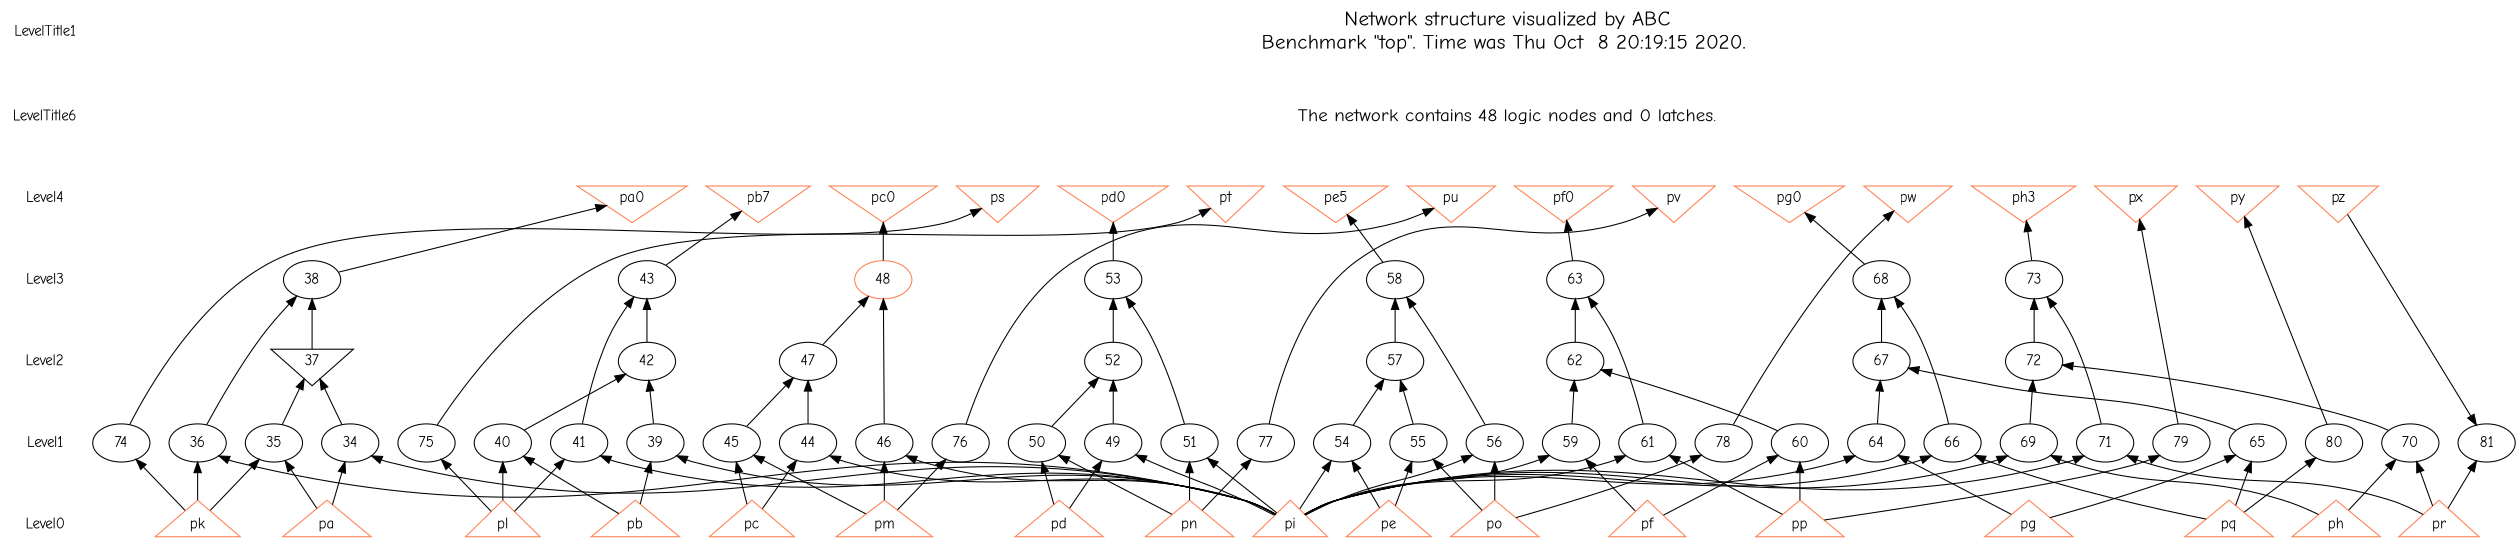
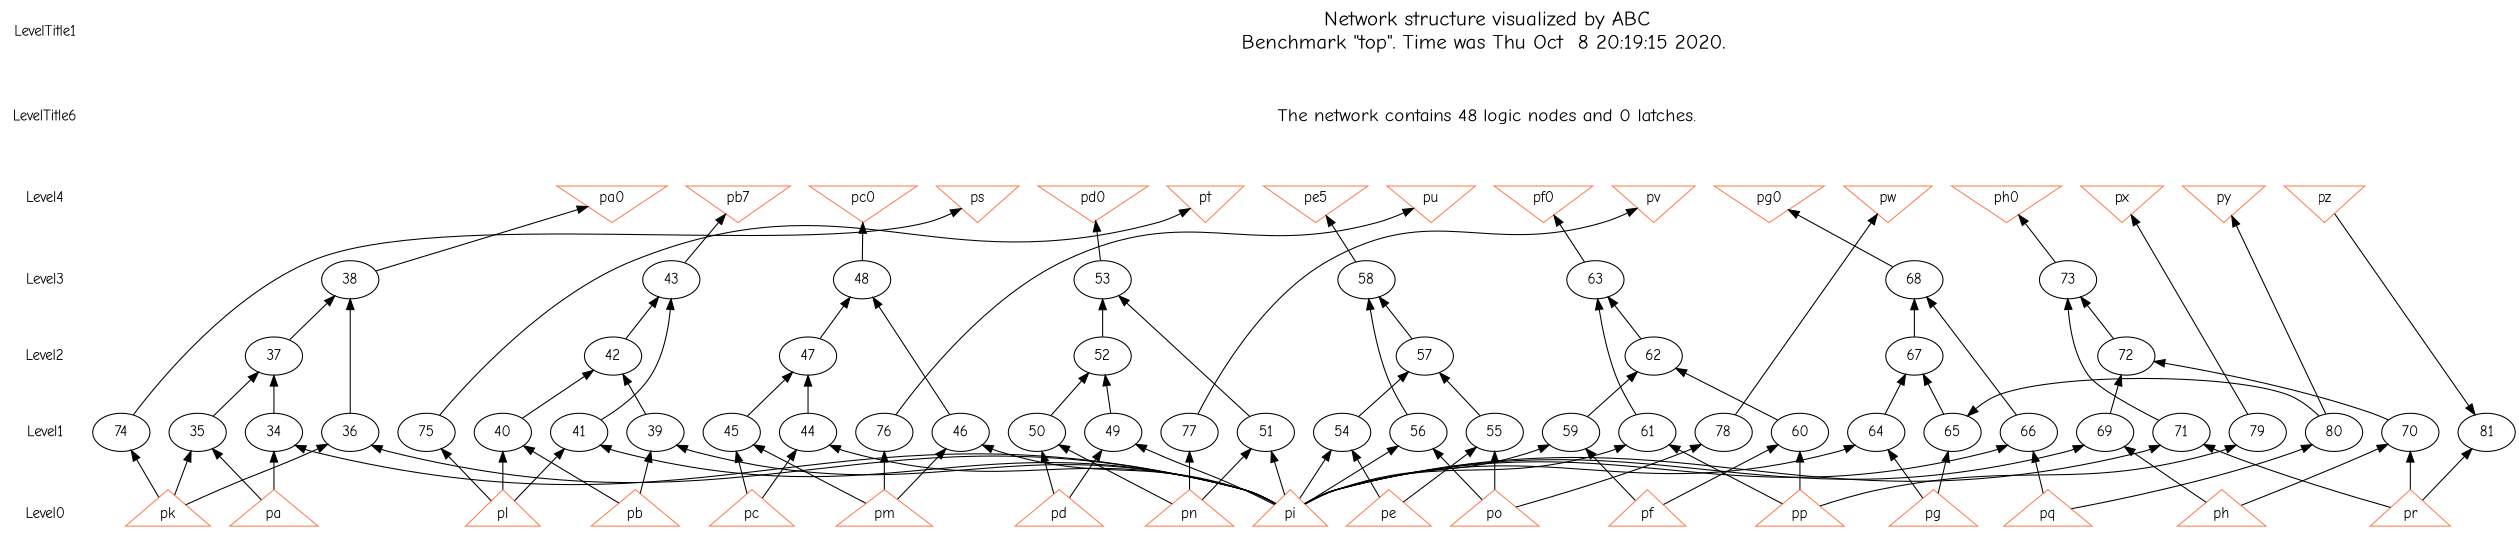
(2024, 198) -> (2007, 198)
(883, 280) -> (862, 280)
(312, 361) -> (274, 356)
(2239, 496) -> (2149, 379)
